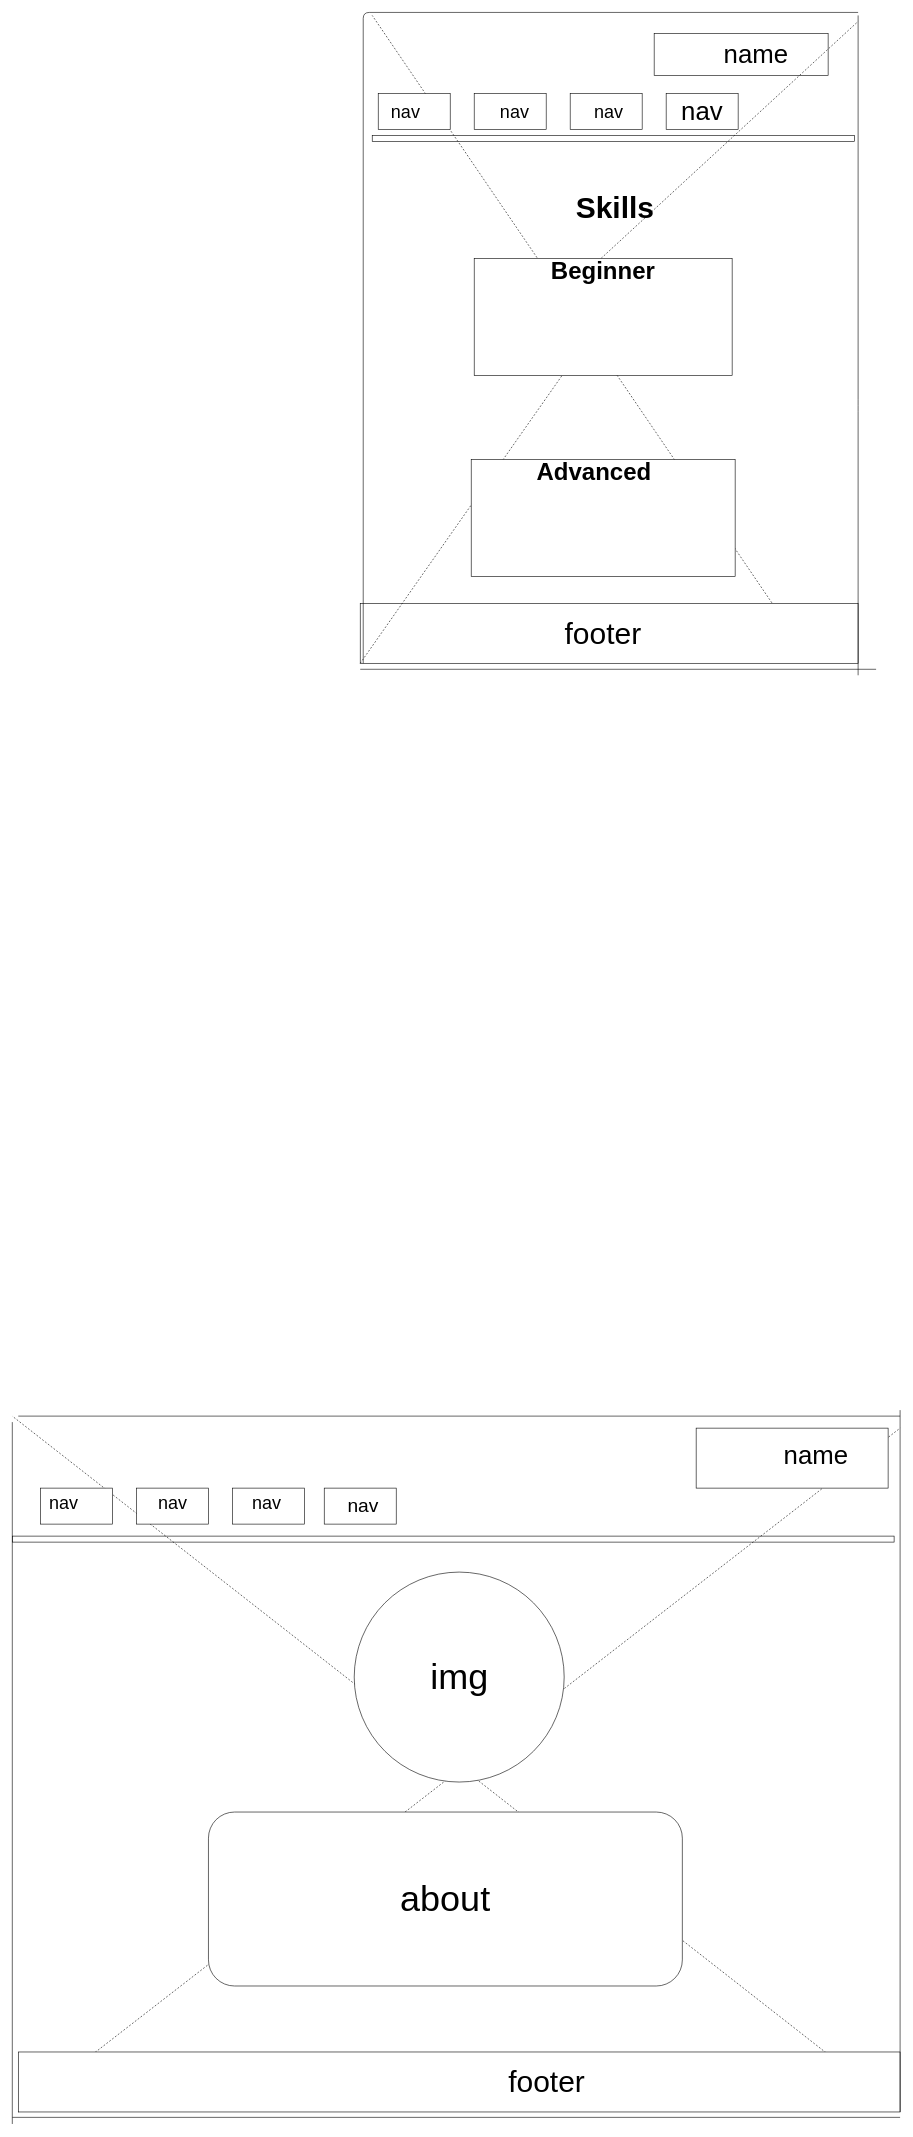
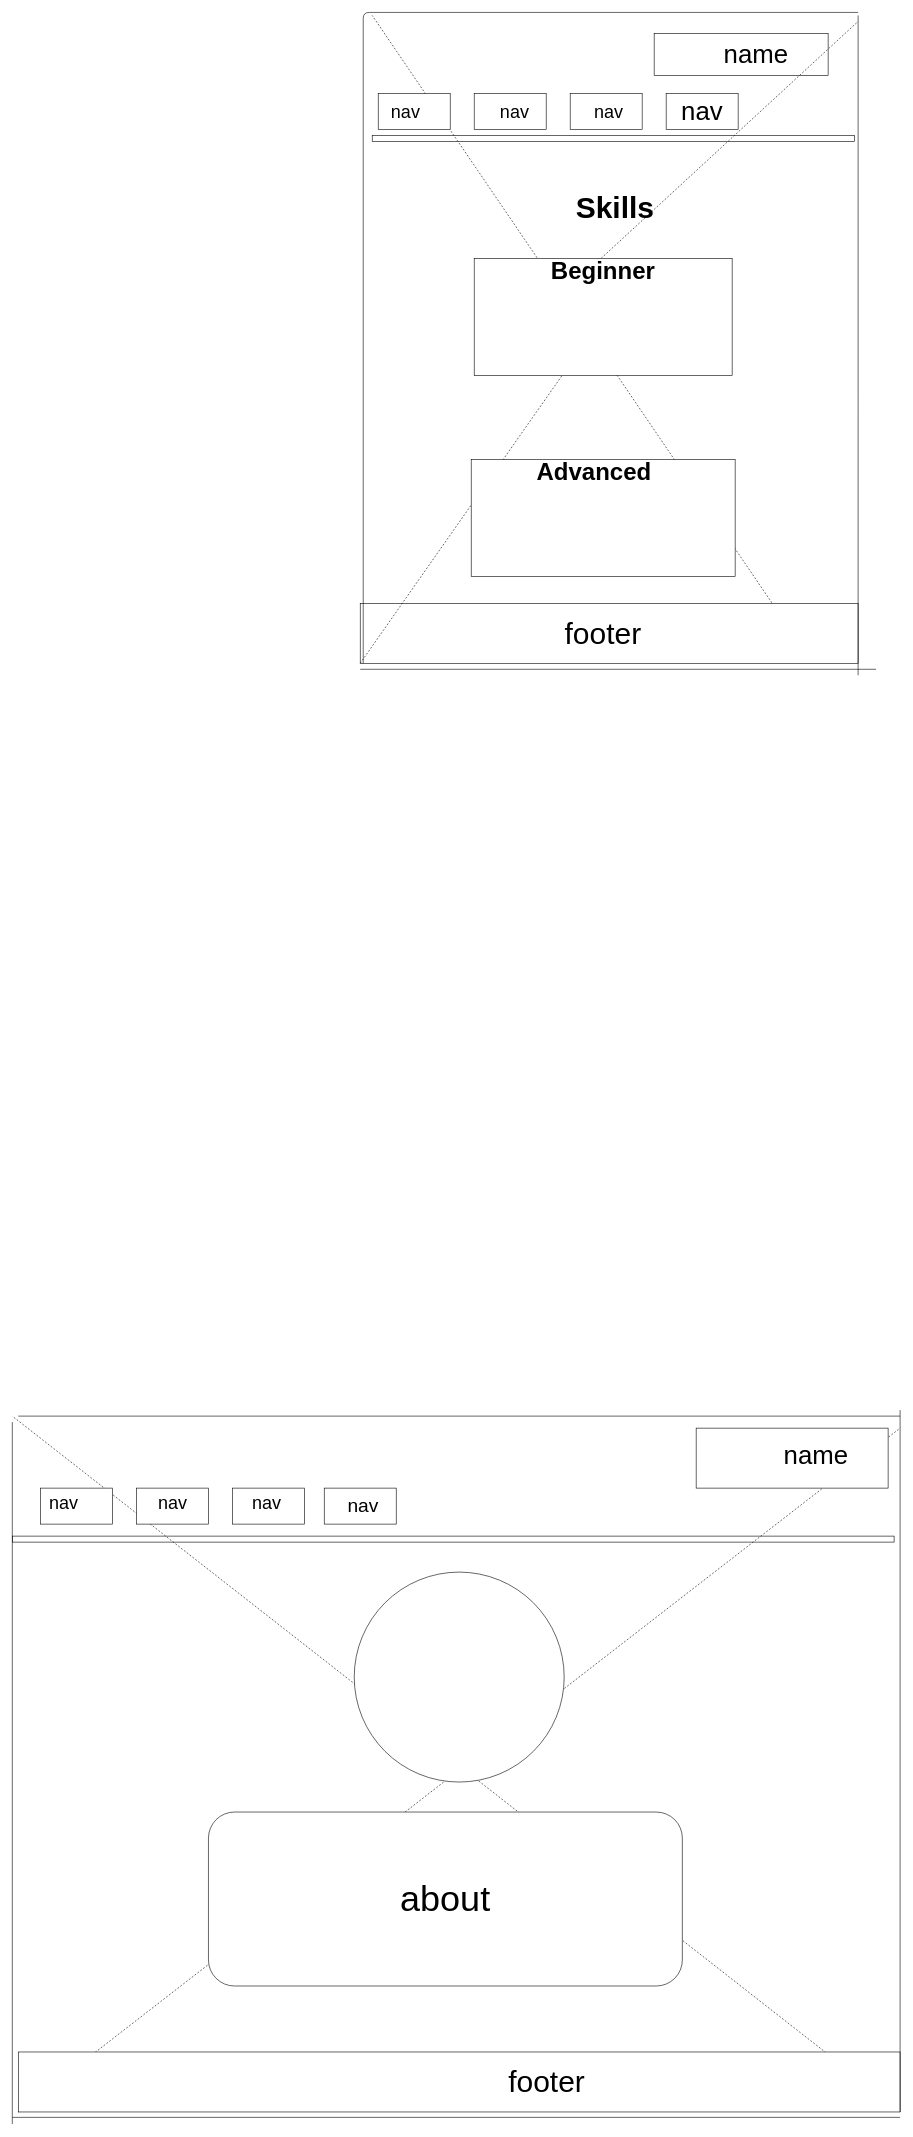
(459, 1677) -> none
